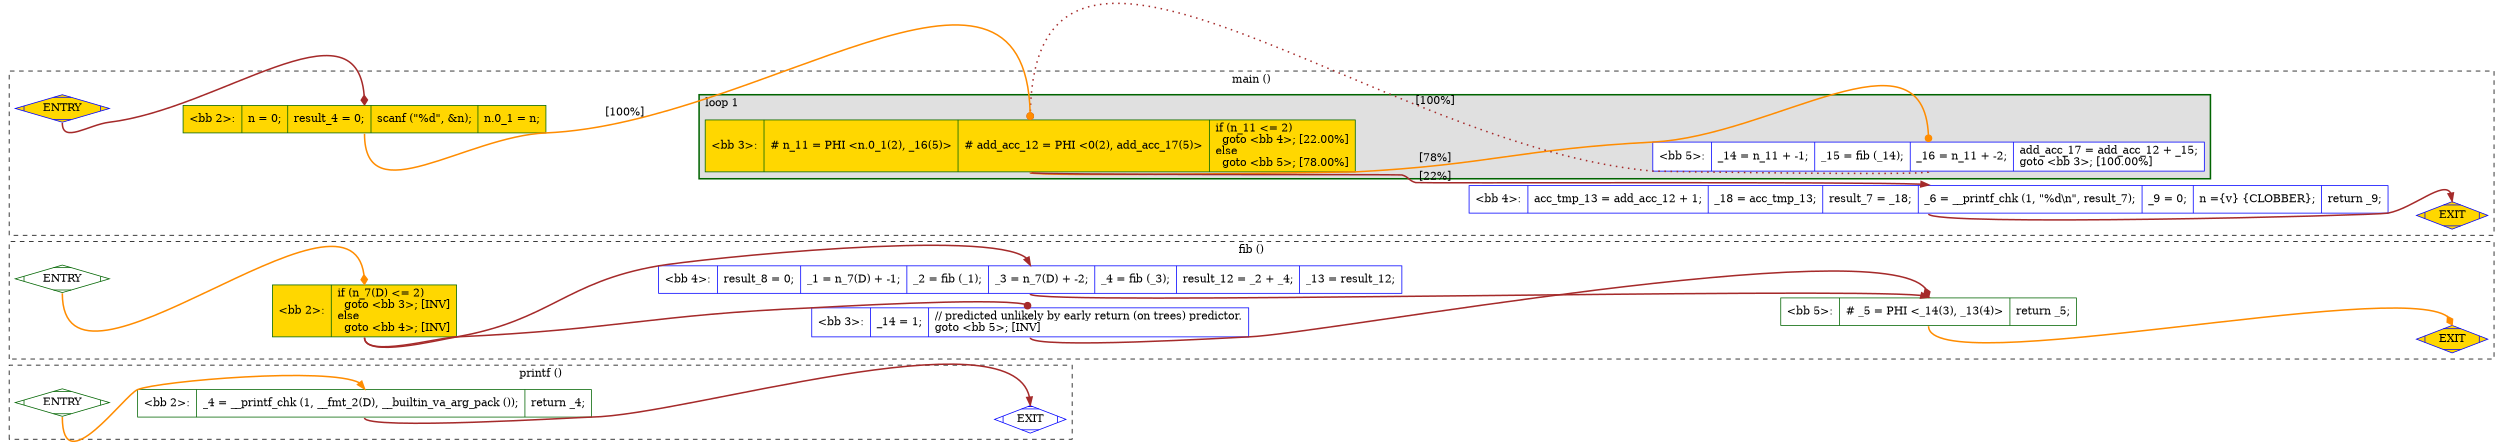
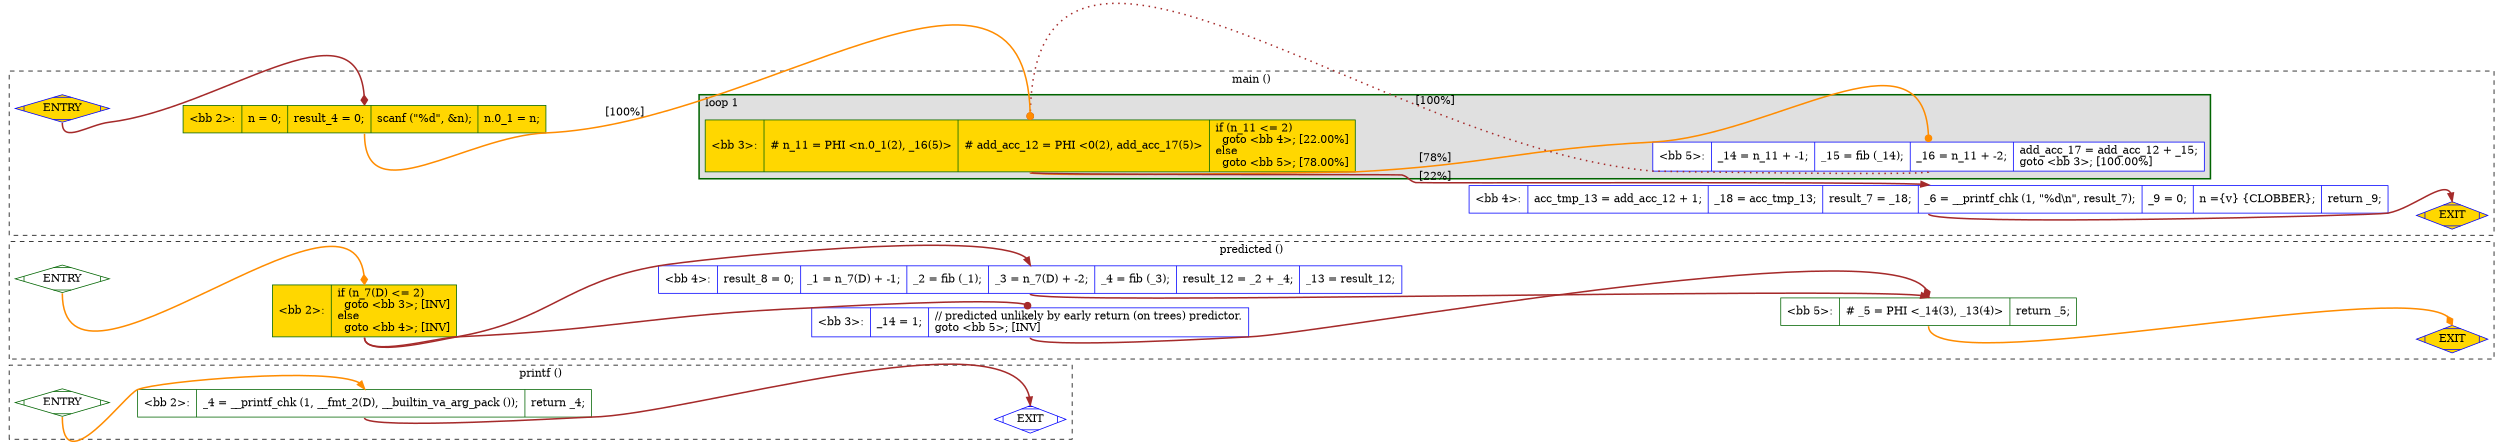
(1252, 250) -> (1252, 250)
